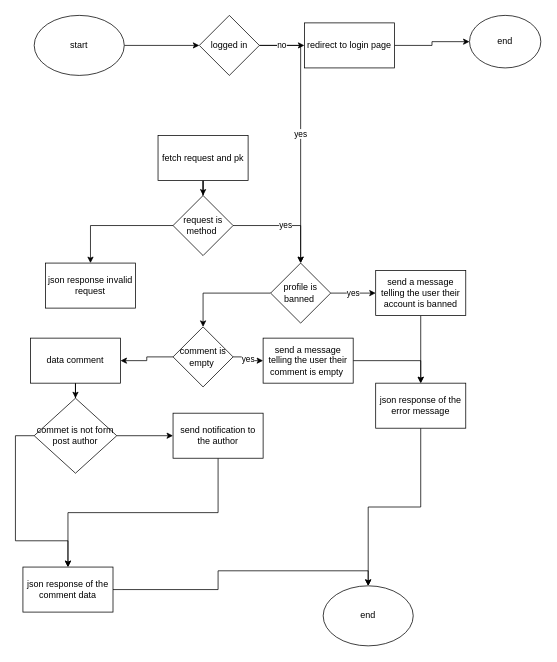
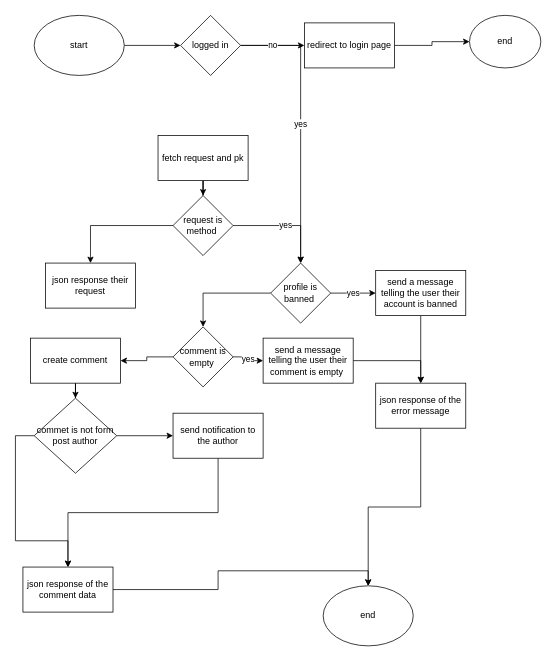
(229, 45) -> (210, 45)
(90, 285) -> (90, 285)
(75, 360) -> (75, 360)
